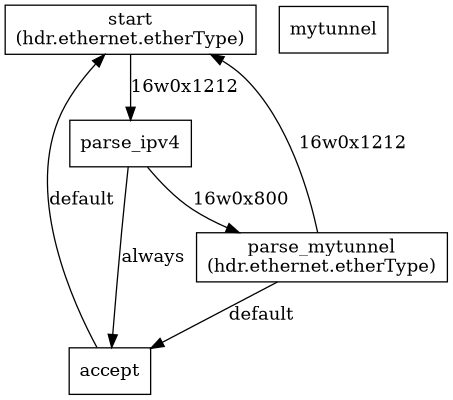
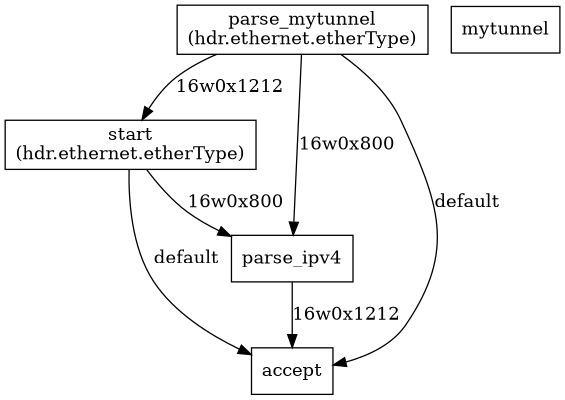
(185, 87) -> (236, 202)
(183, 203) -> (298, 138)
(49, 204) -> (152, 279)
(153, 257) -> (347, 315)
